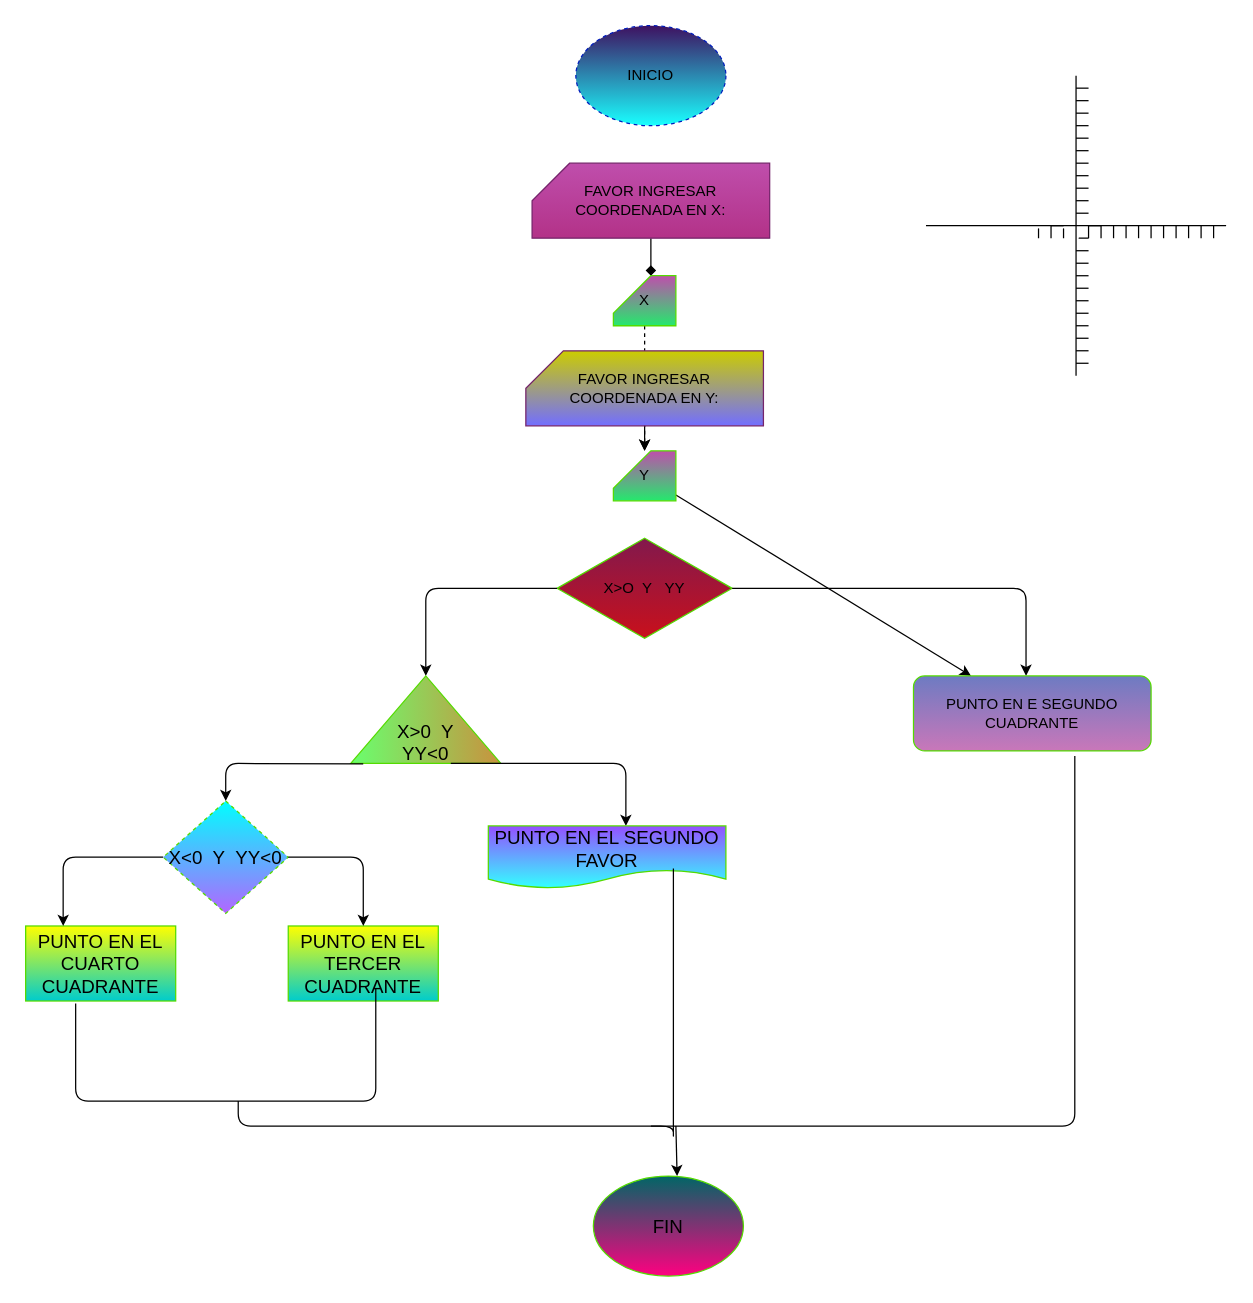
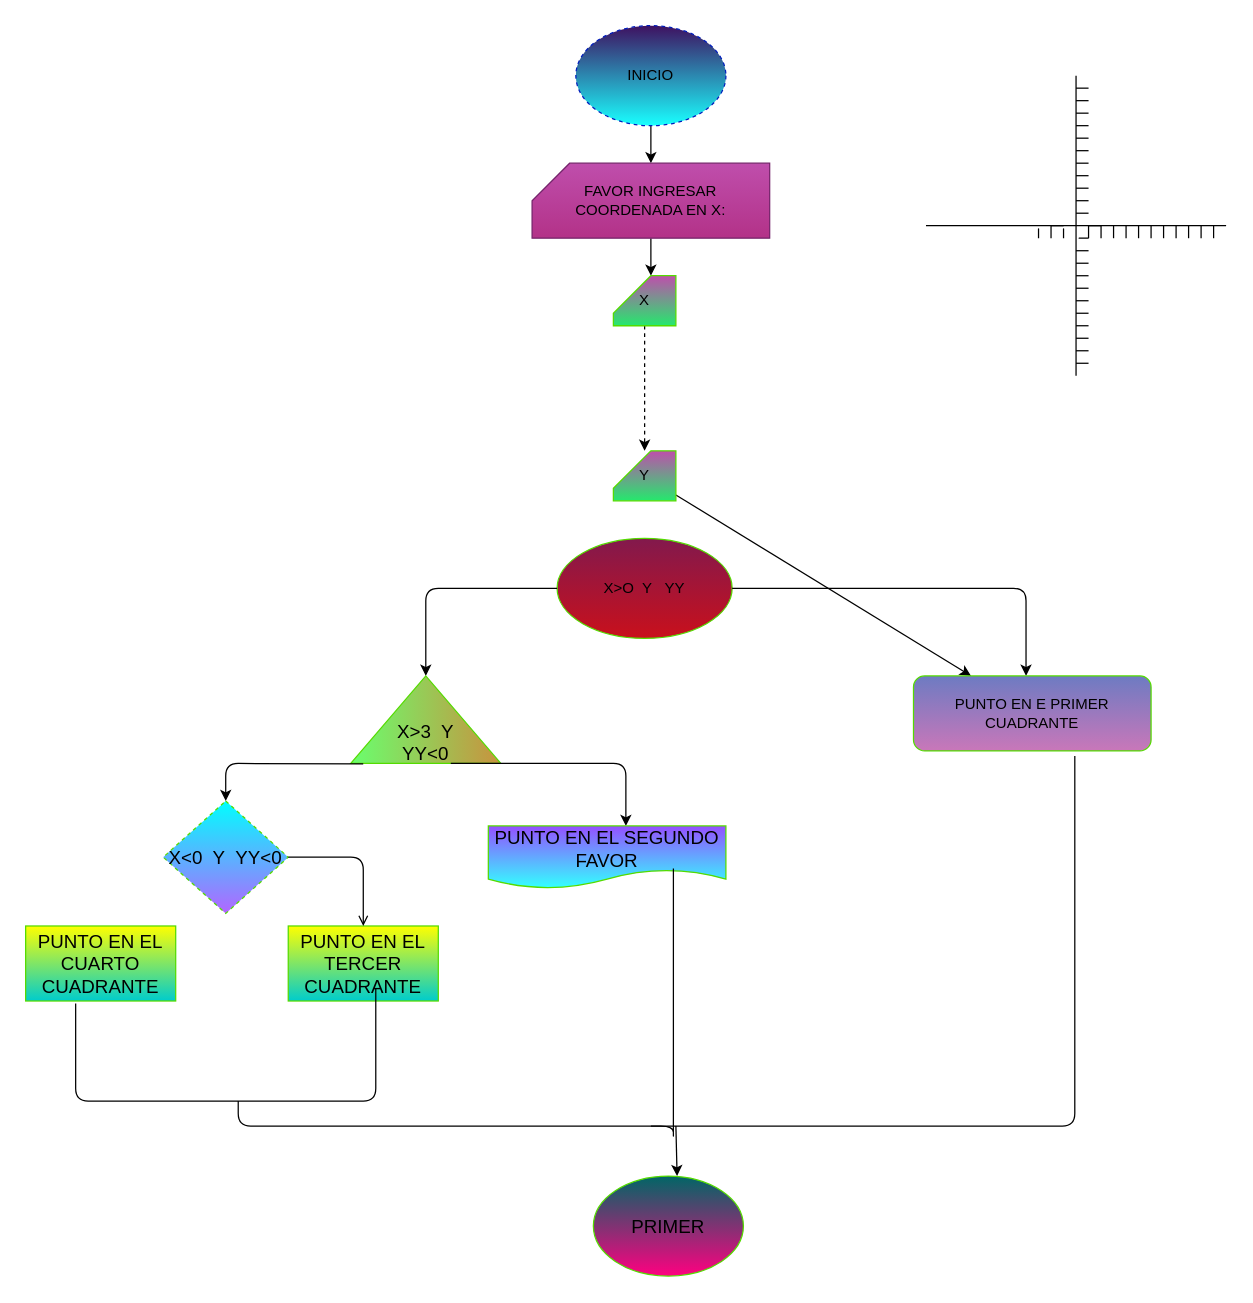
none -> (651, 140)
(651, 265) -> (651, 266)
(644, 388) -> none
(644, 443) -> none
(644, 588) -> (644, 588)
(1032, 713) -> (1032, 713)
(426, 719) -> (426, 719)
(89, 857) -> none
(363, 916) -> (363, 918)
(668, 1226) -> (668, 1226)
